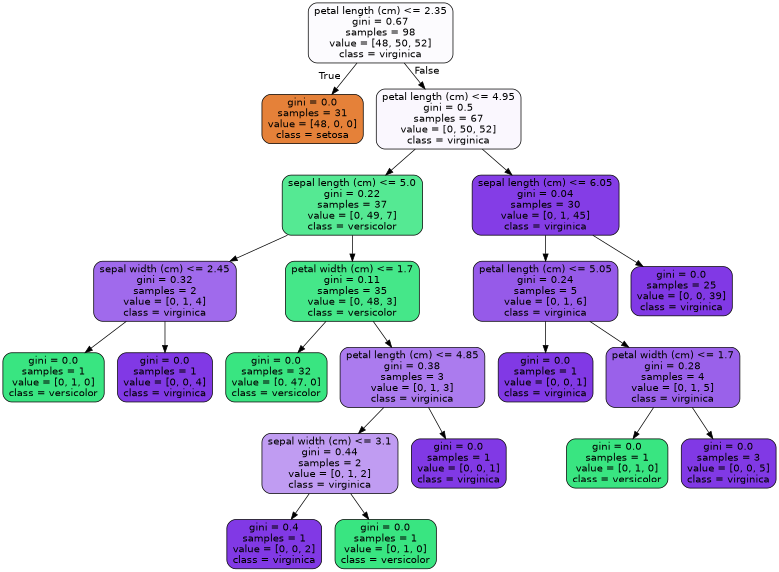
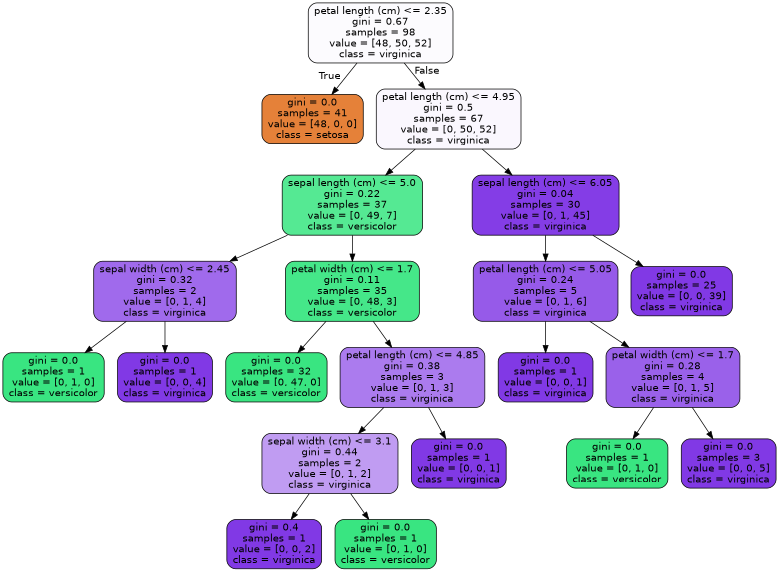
(313, 119) -> (313, 119)
